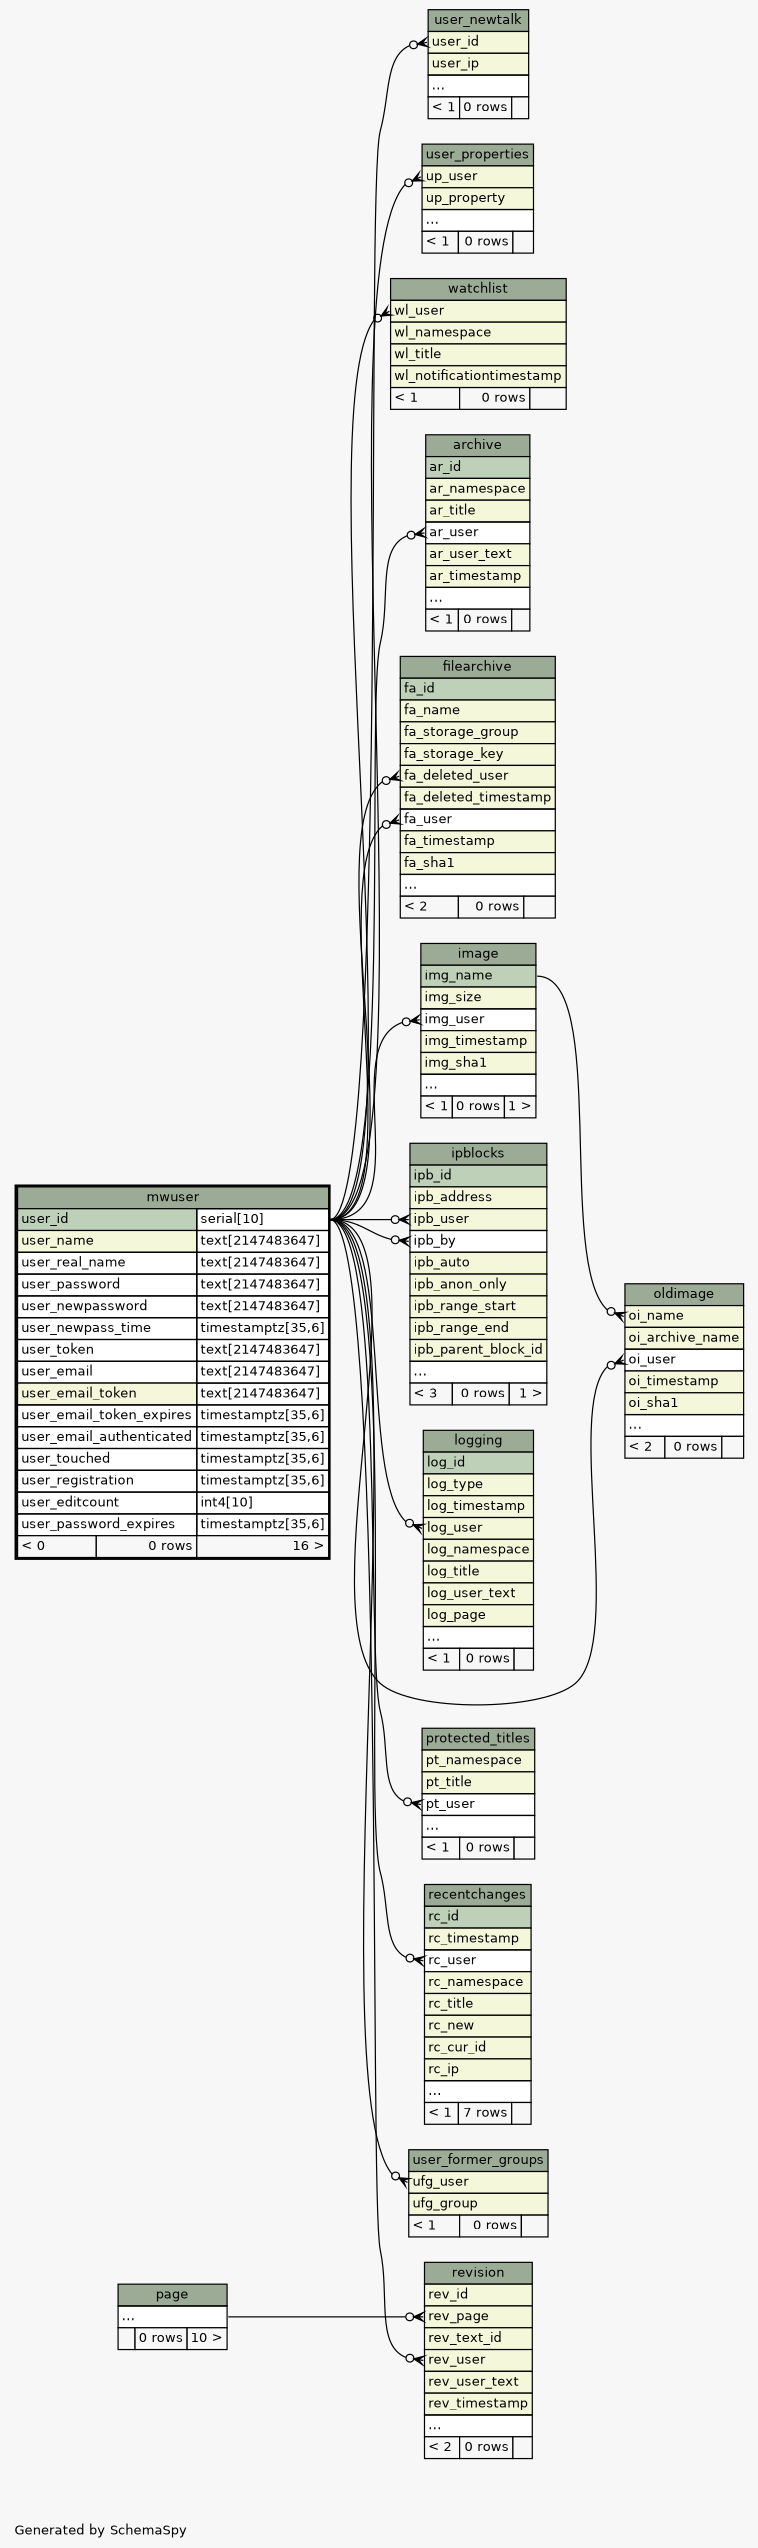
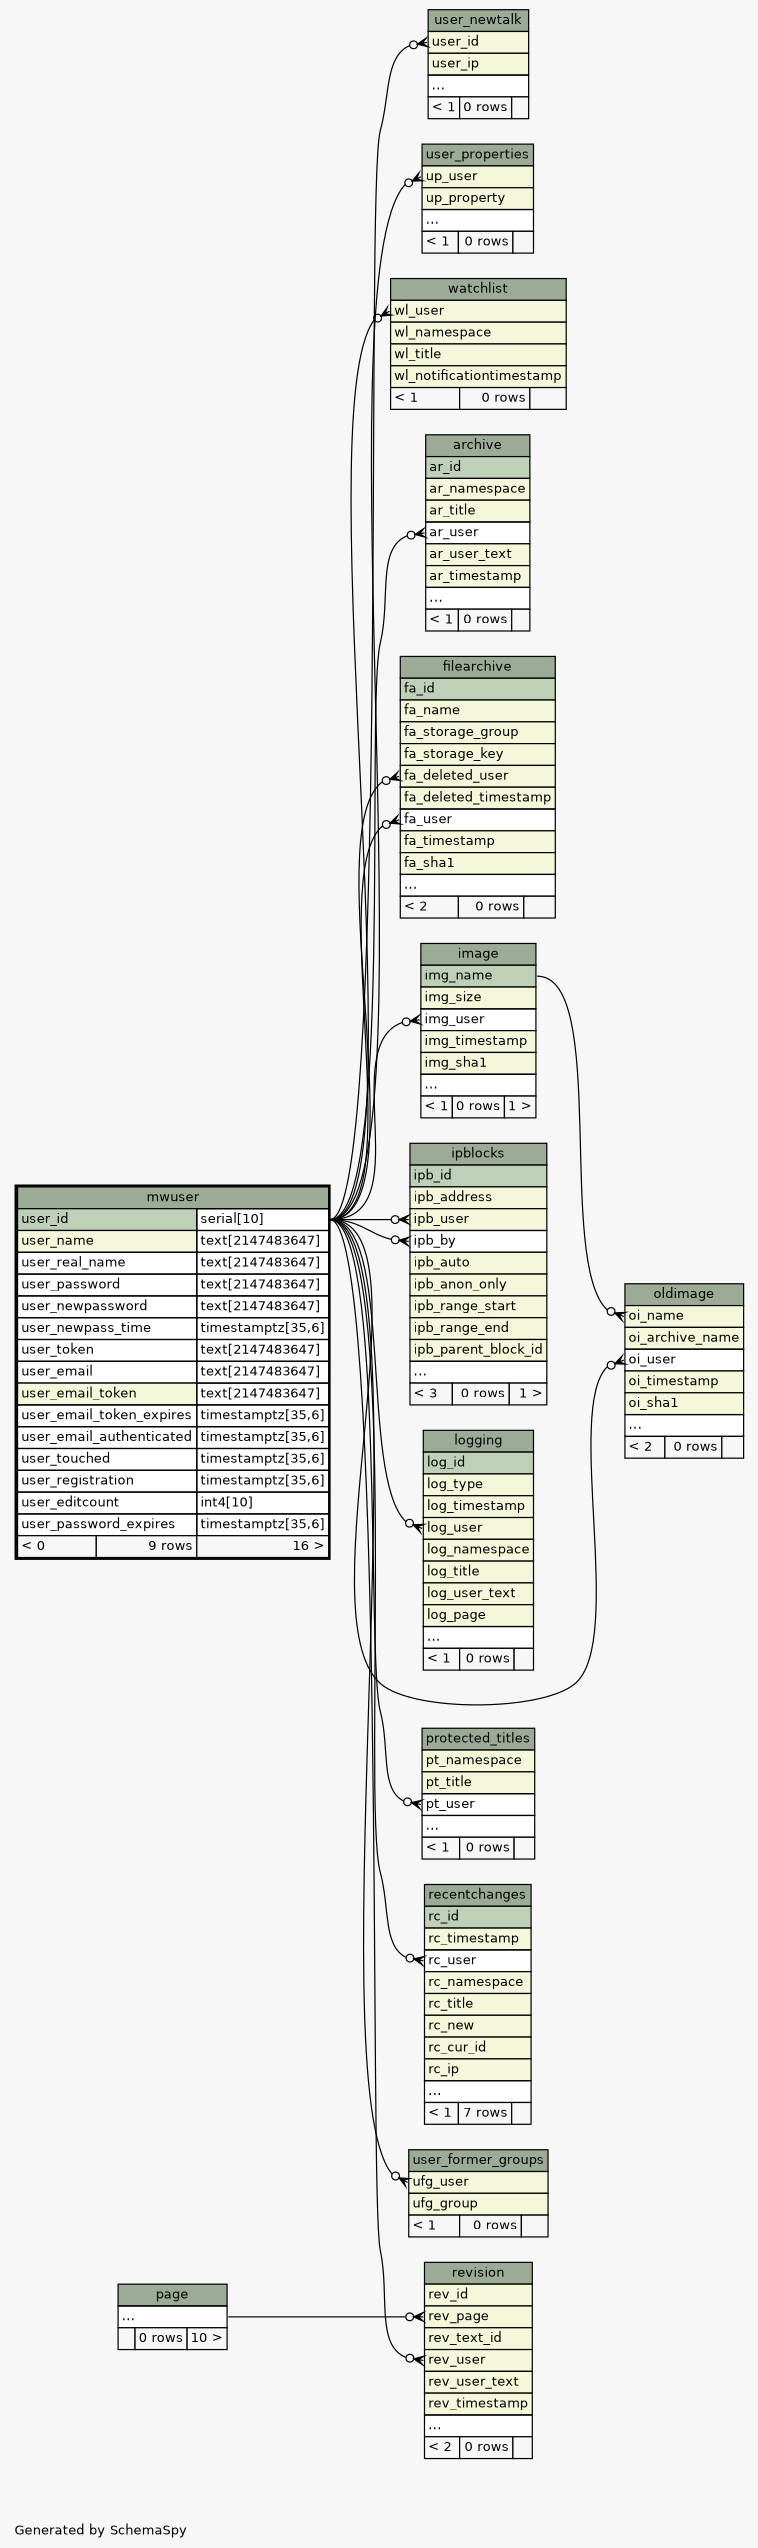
(171, 1546) -> (171, 1546)
